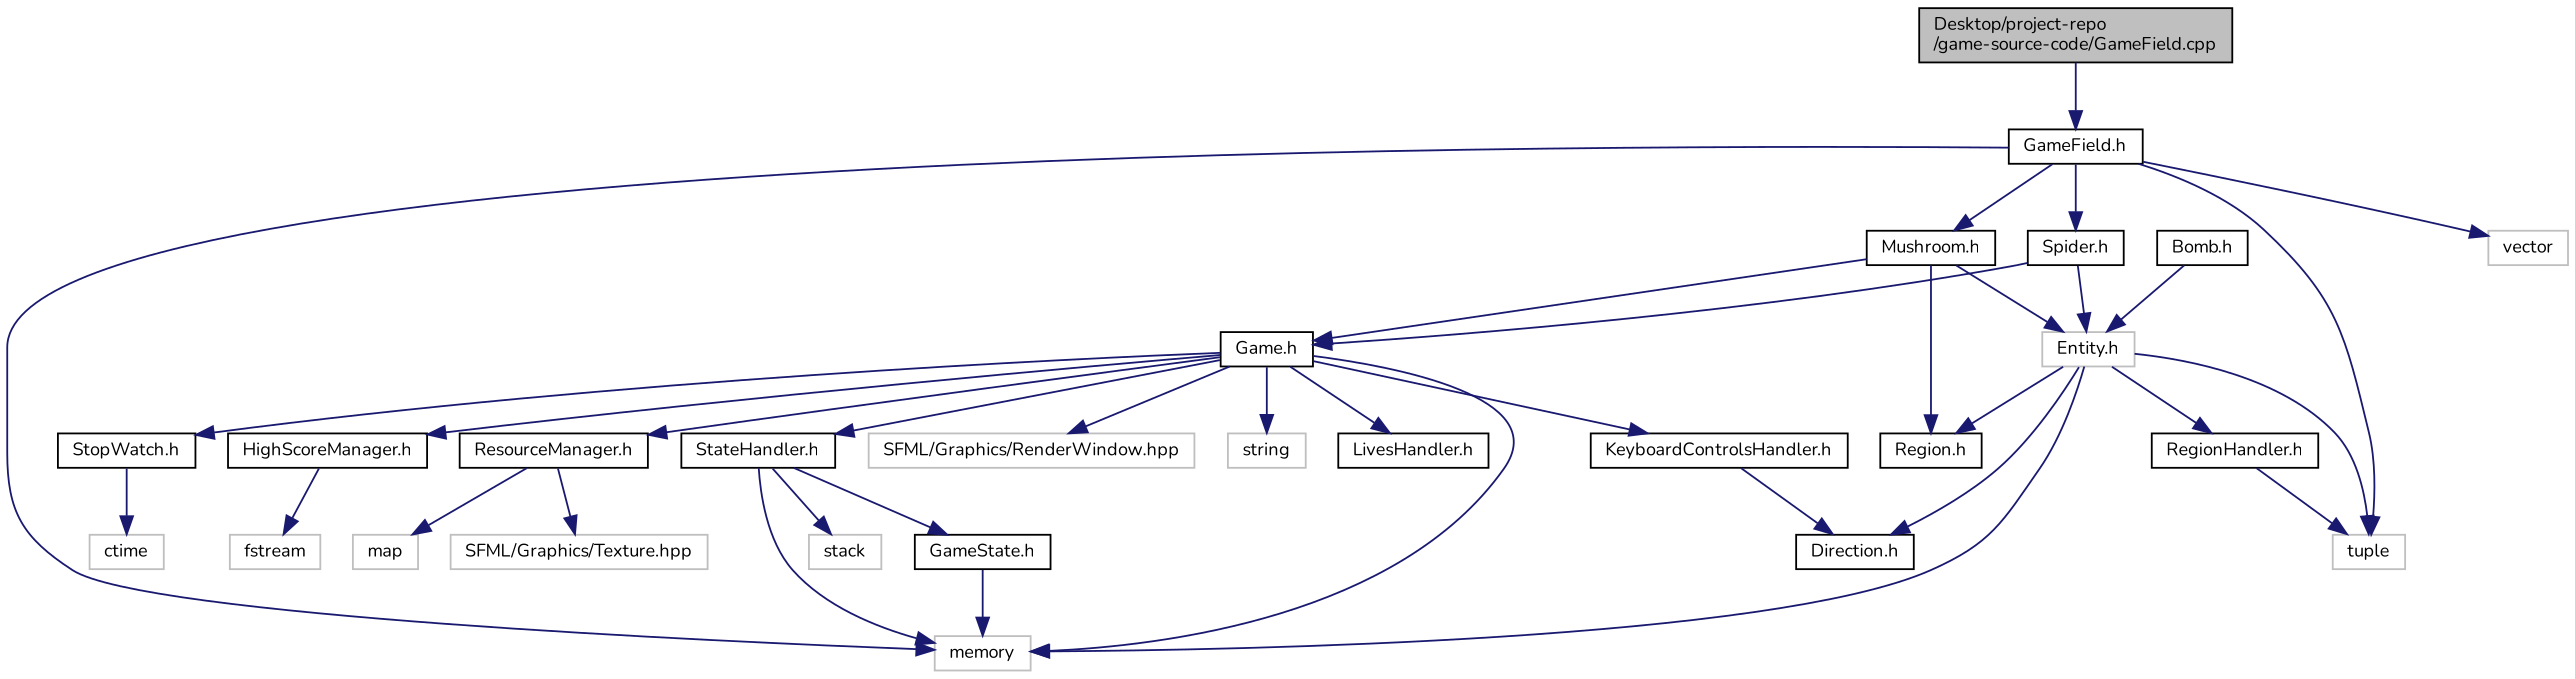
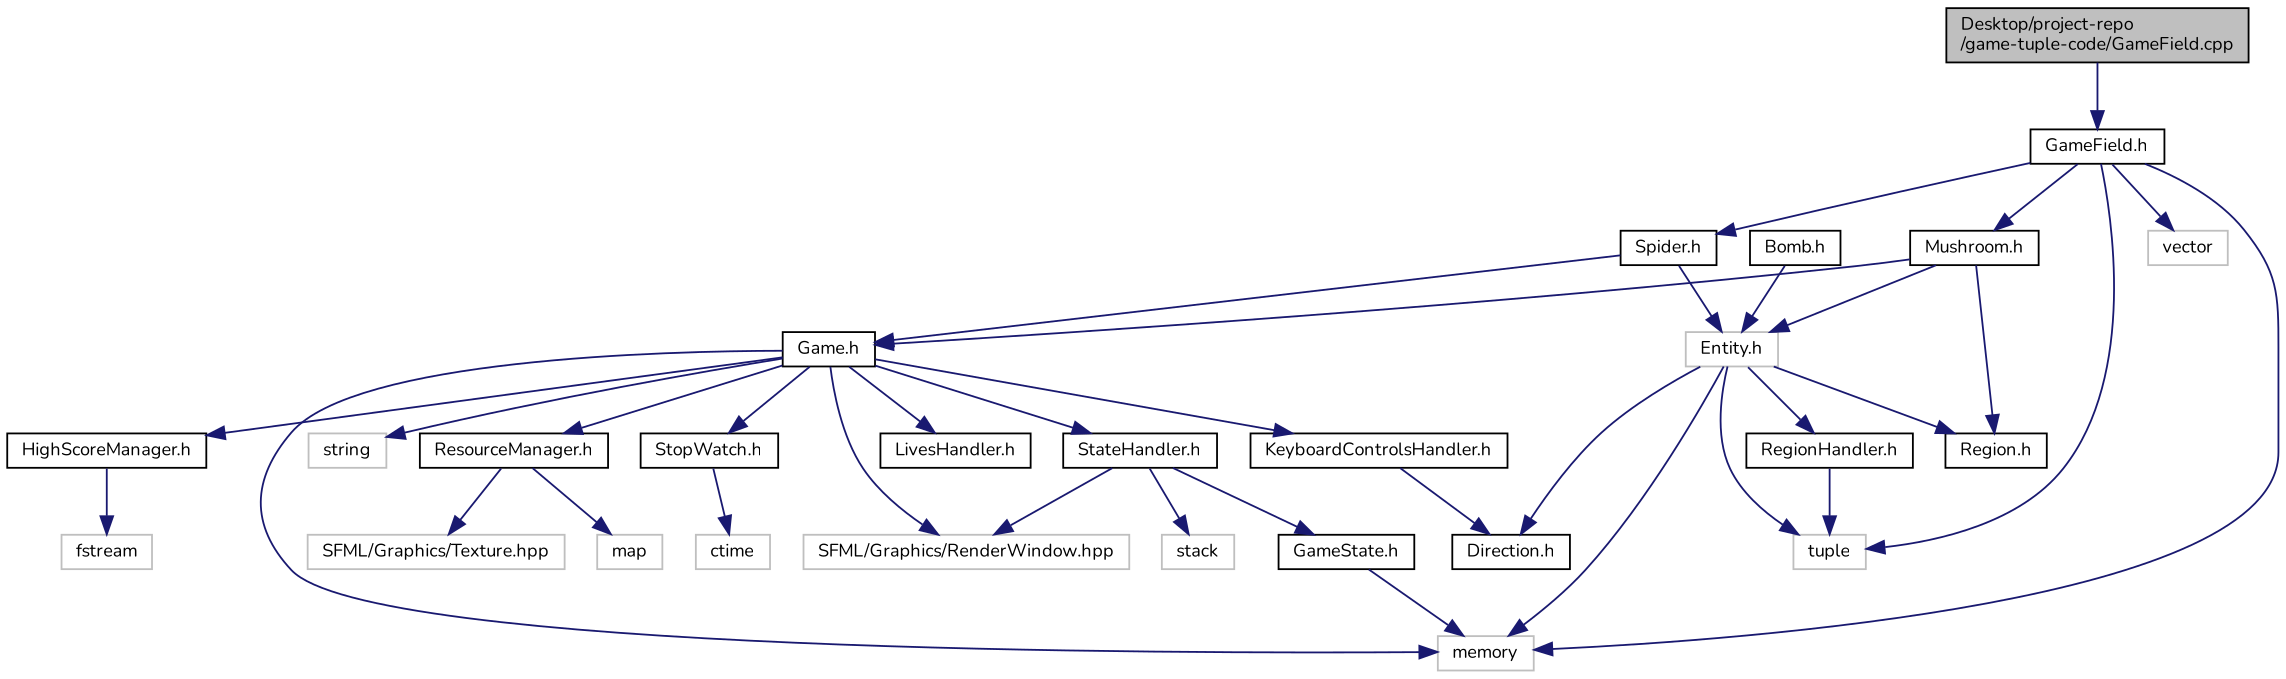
(2076, 35) -> (2097, 35)
(805, 582) -> (1061, 497)
